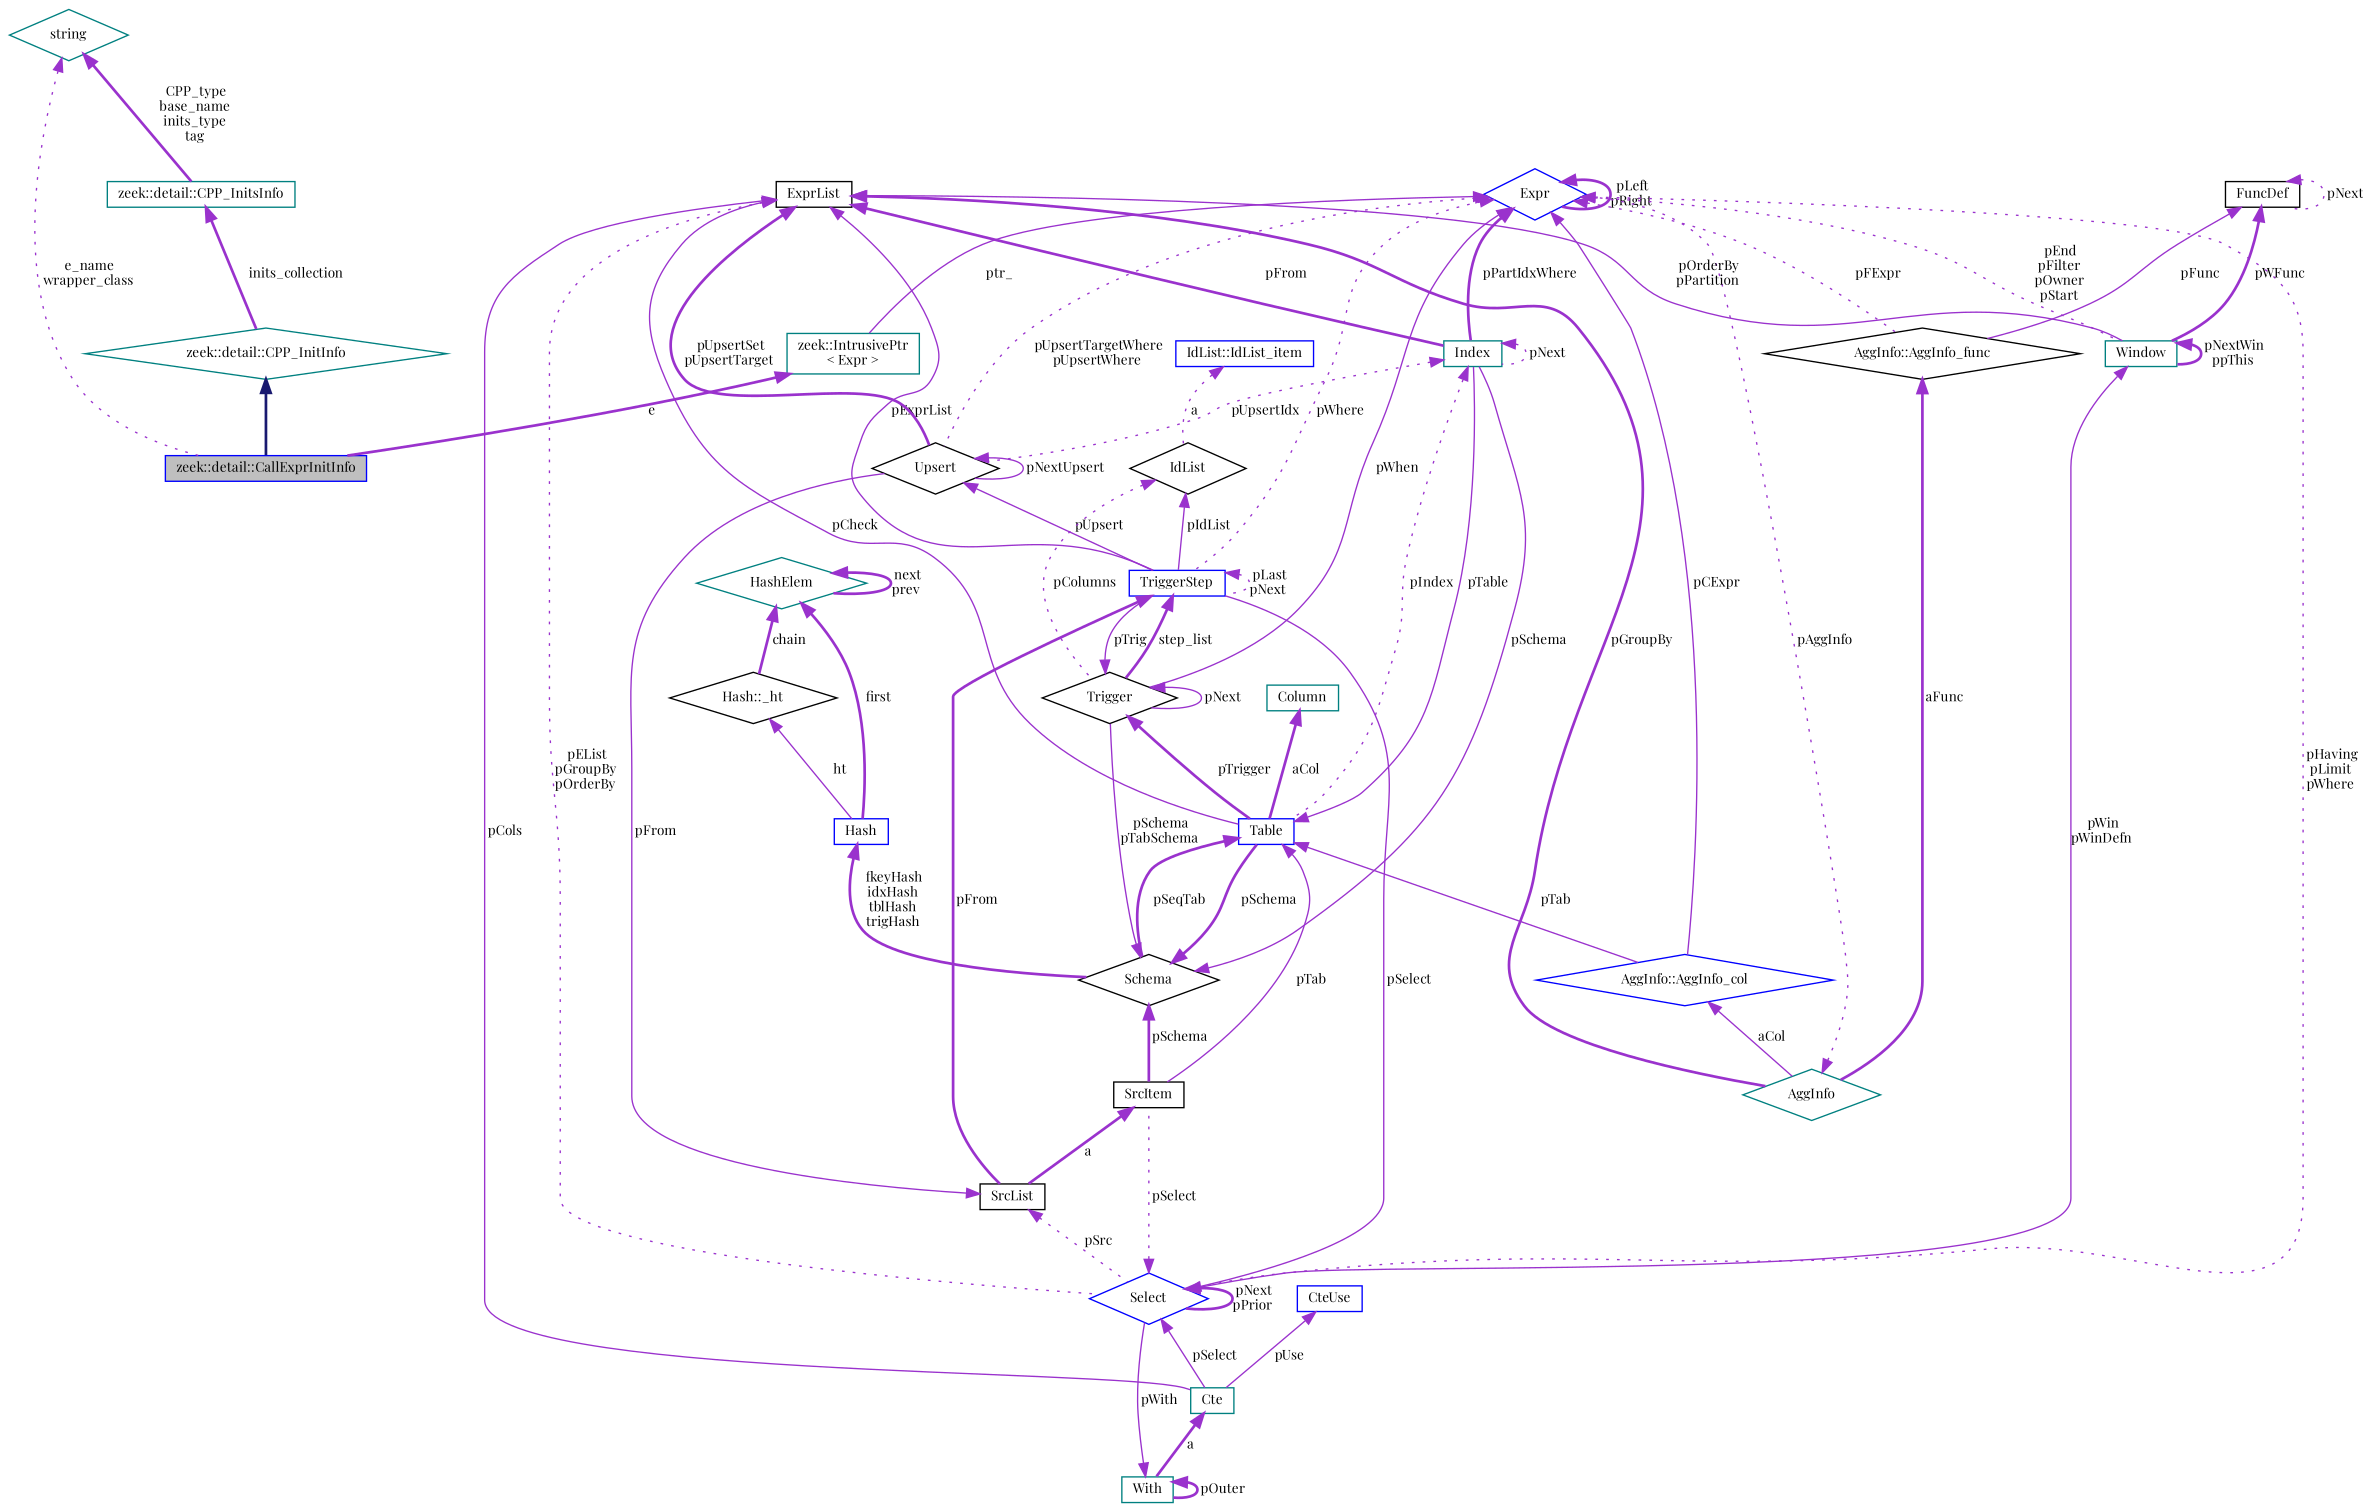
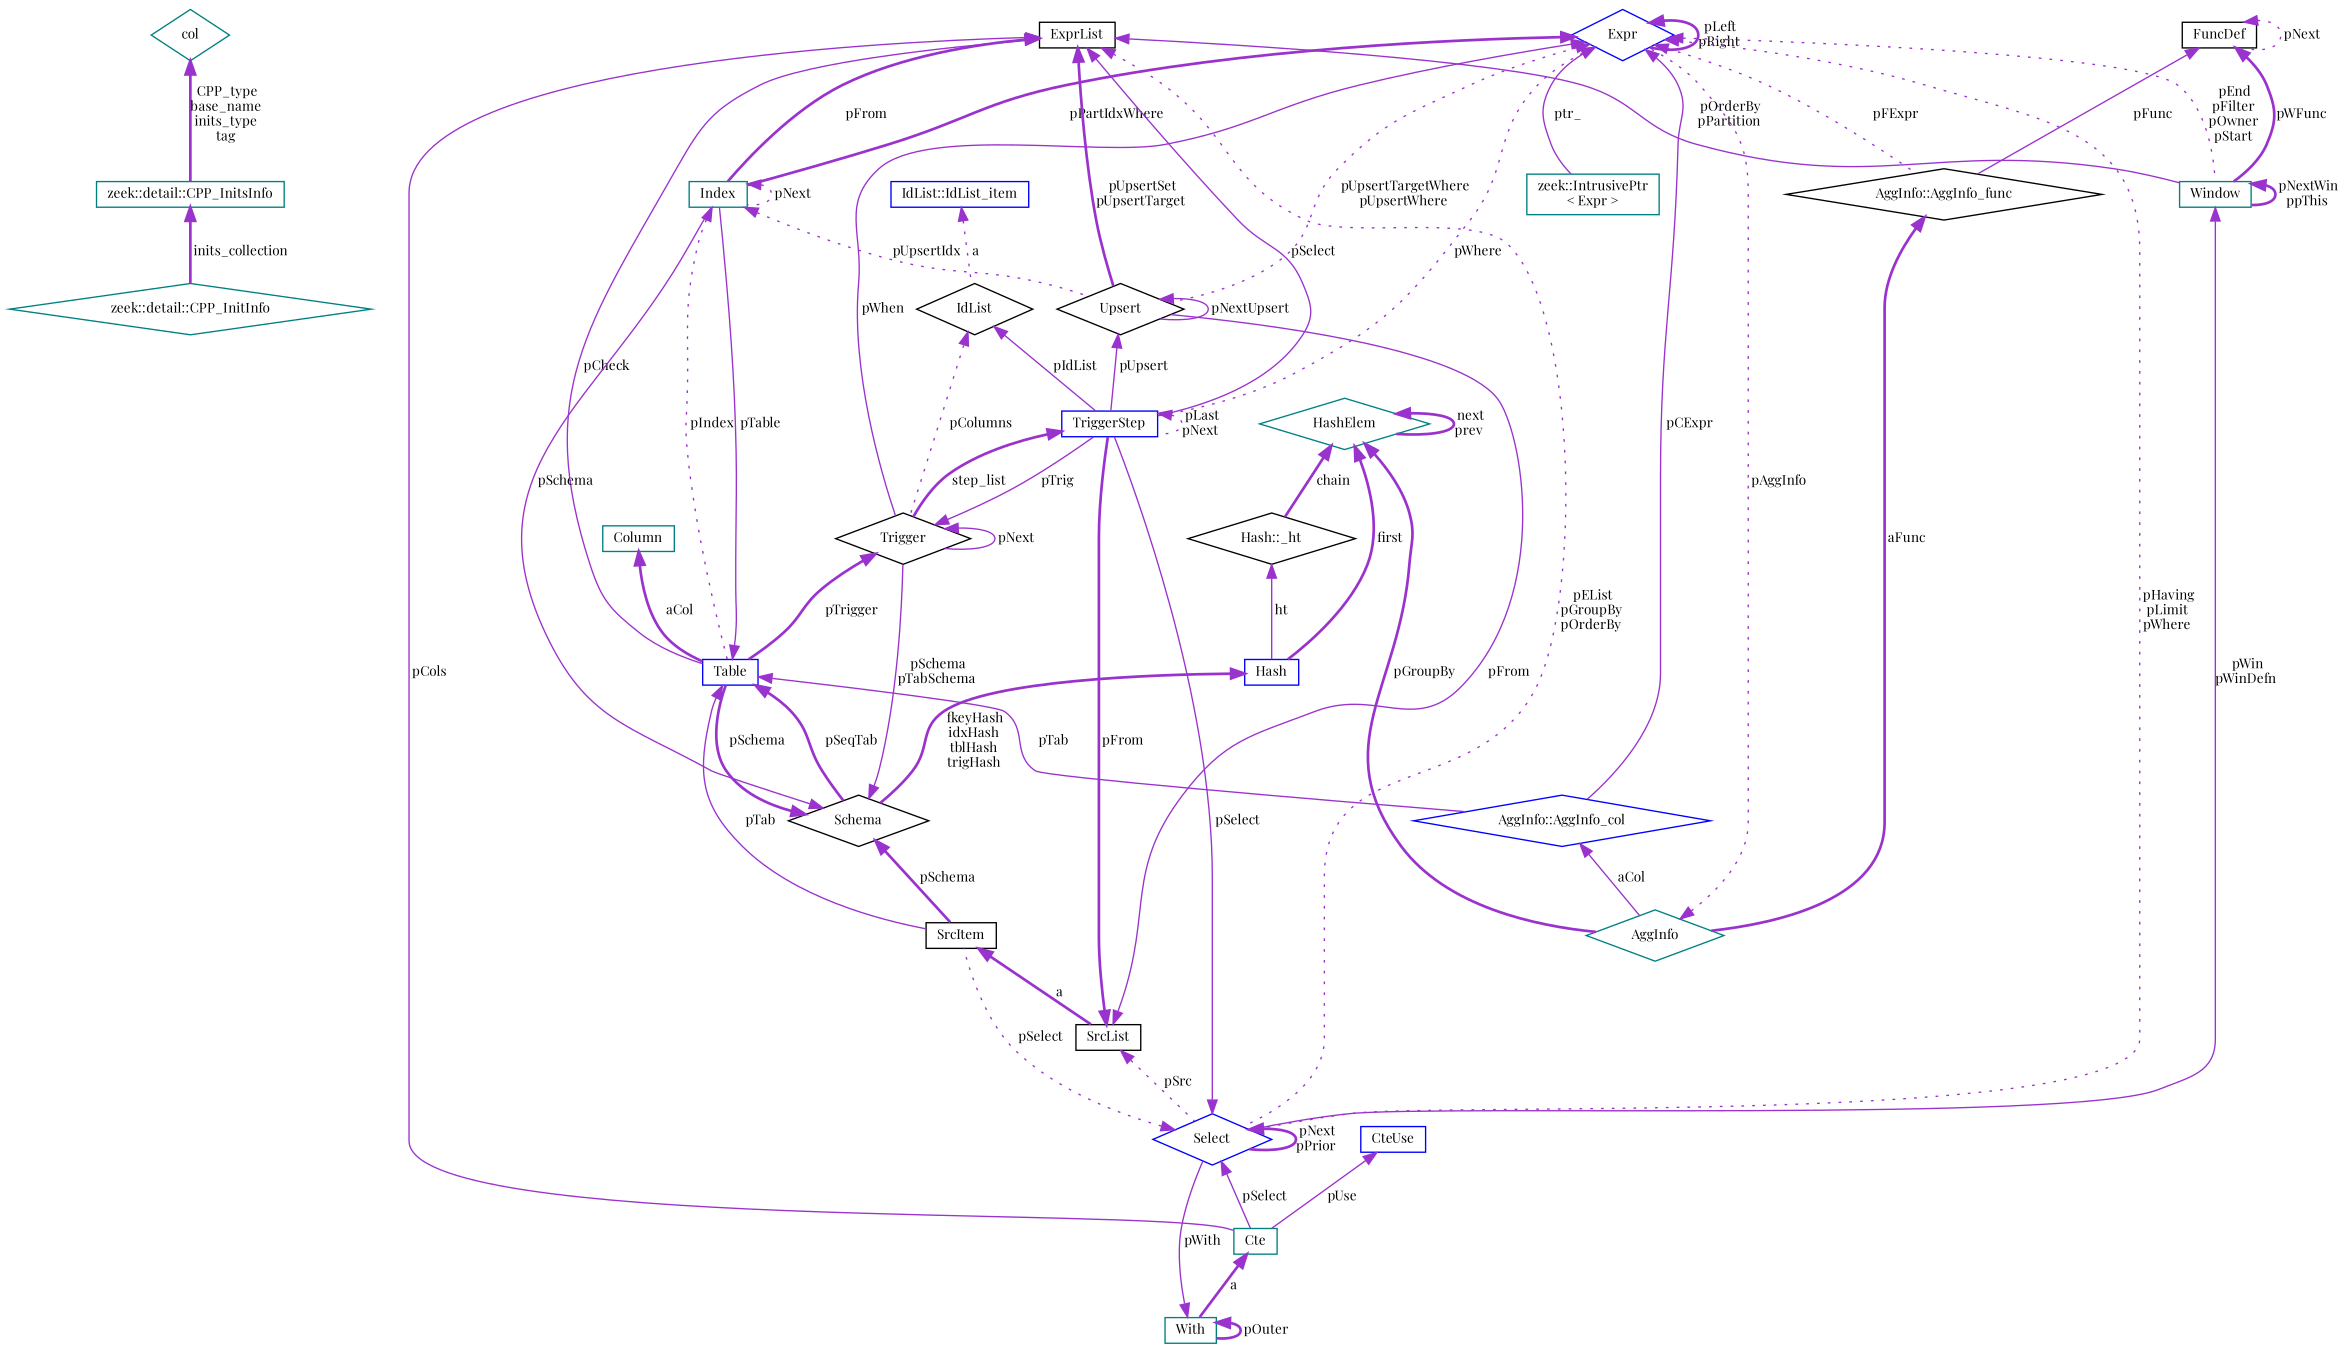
(69, 35) -> (190, 35)
(921, 411) -> (1312, 252)
(1633, 434) -> (1369, 755)
(266, 468) -> none
(953, 843) -> (1099, 724)
